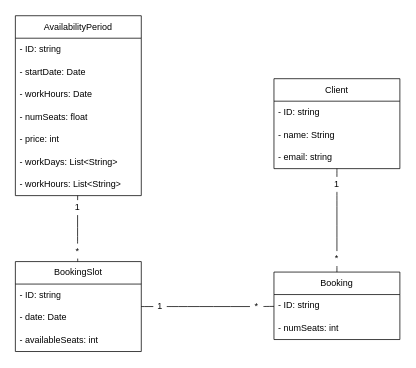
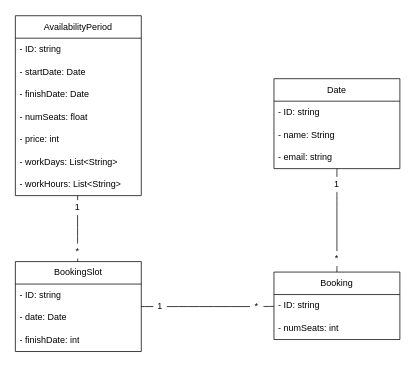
(337, 90) -> (337, 90)
(59, 94) -> (59, 94)
(65, 340) -> (56, 340)
